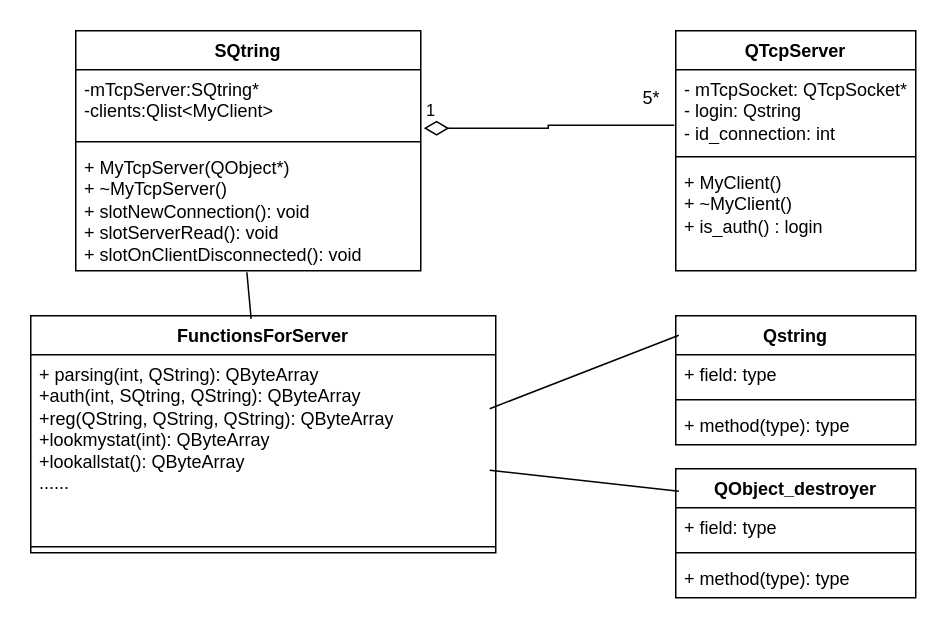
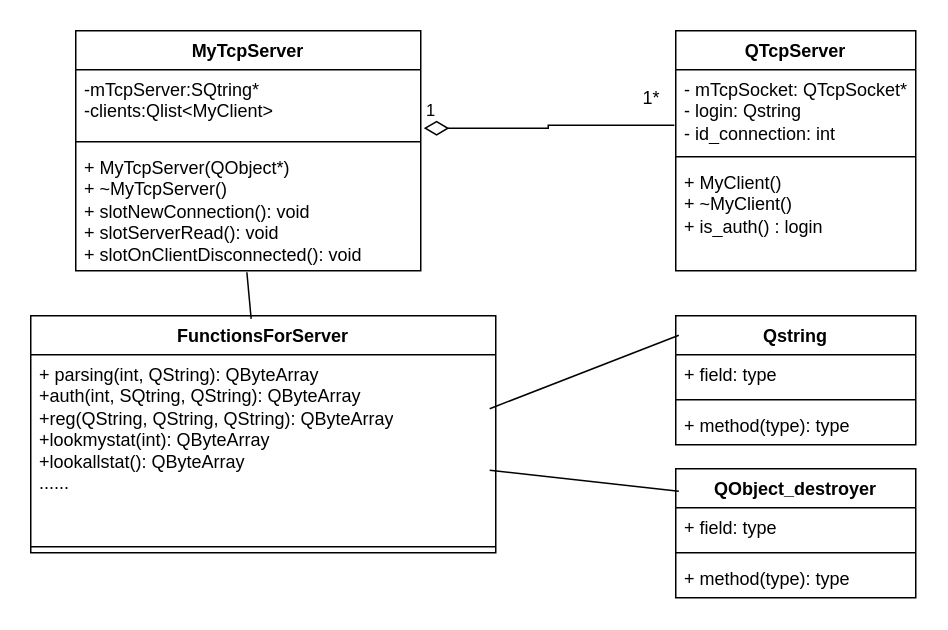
(248, 52) -> (248, 52)
(652, 98) -> (652, 98)
